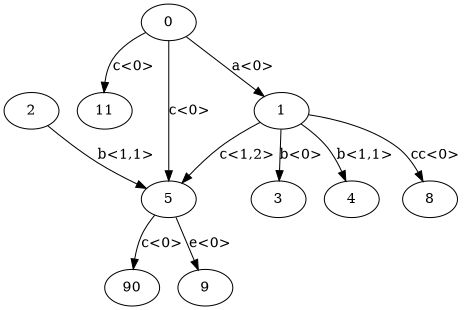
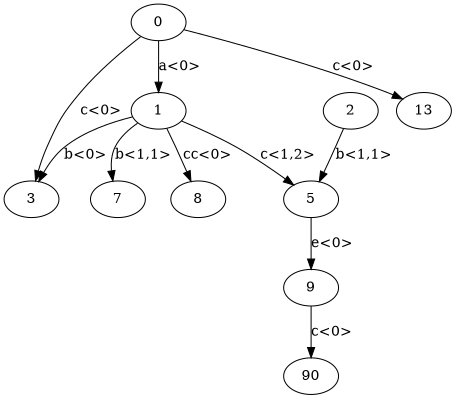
(169, 106) -> (78, 95)
(105, 111) -> (424, 111)
(352, 199) -> (118, 199)
(141, 236) -> (311, 327)
